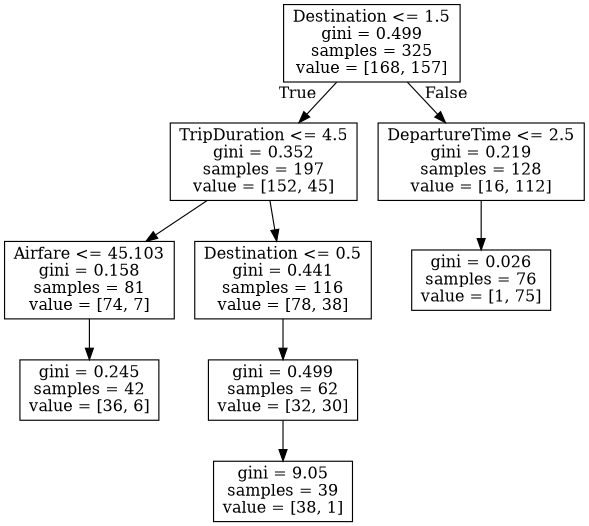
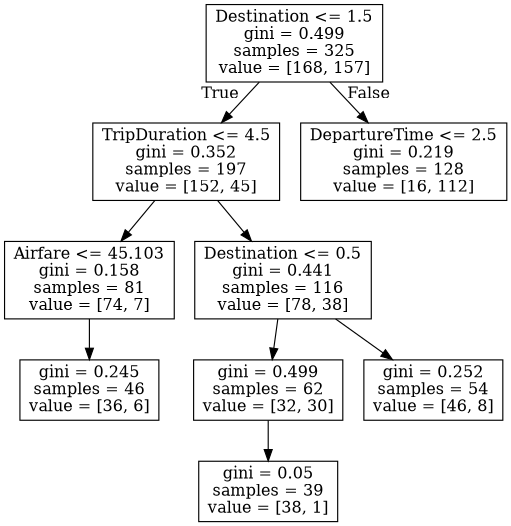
(481, 280) -> none
(89, 390) -> (89, 390)
none -> (433, 390)
(283, 491) -> (268, 491)
